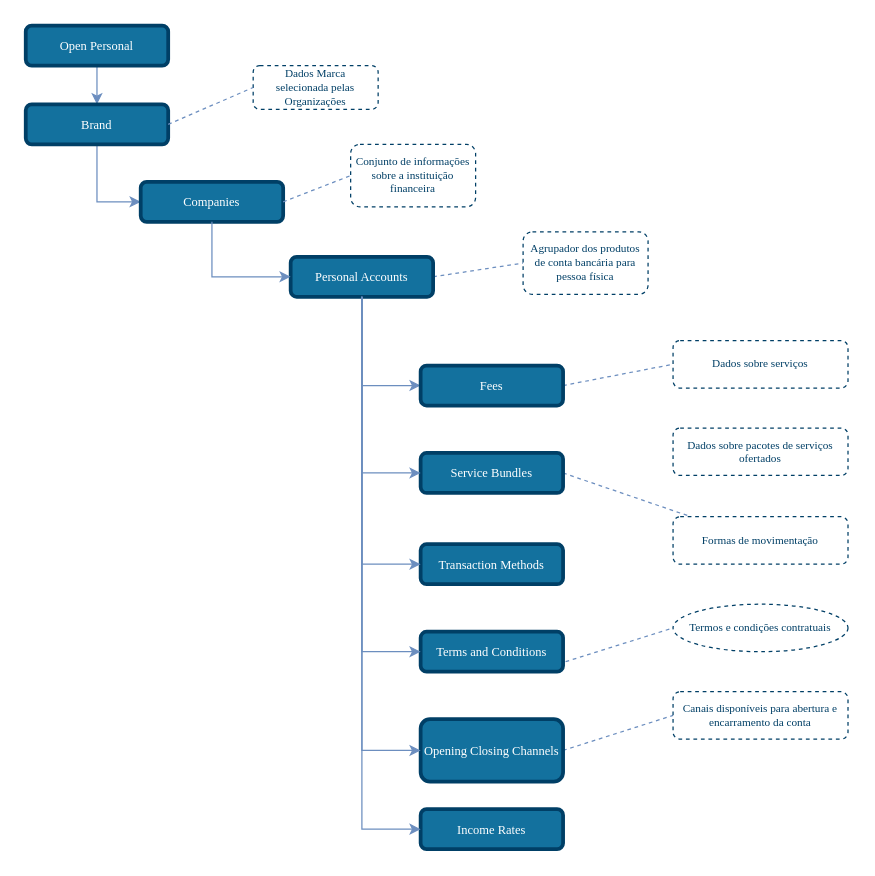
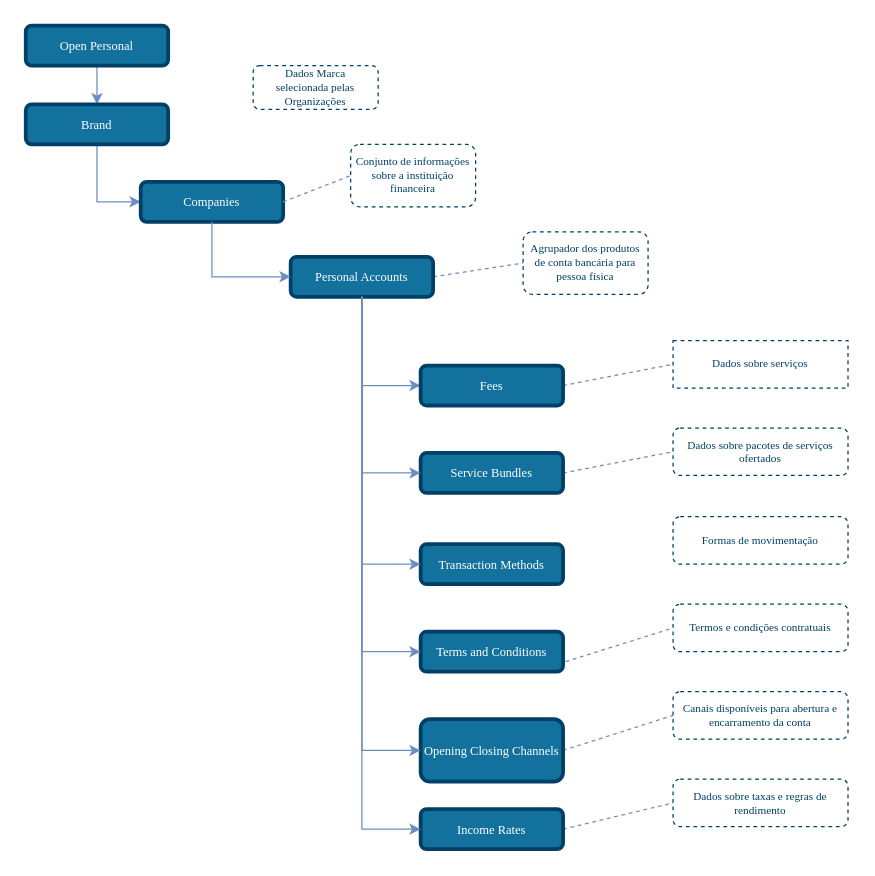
(211, 106) -> none
(761, 364) -> (761, 364)
(626, 495) -> (617, 463)
(761, 628) -> (761, 628)
none -> (761, 803)
none -> (618, 816)
